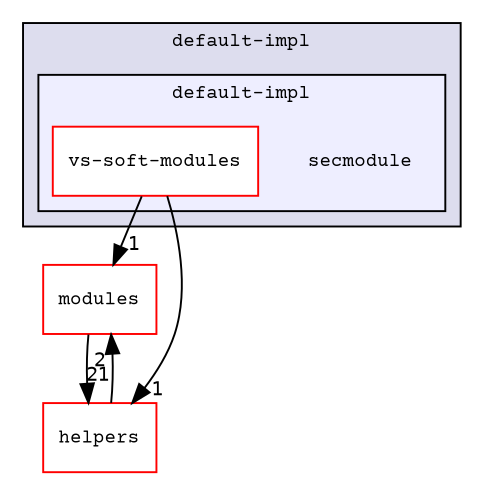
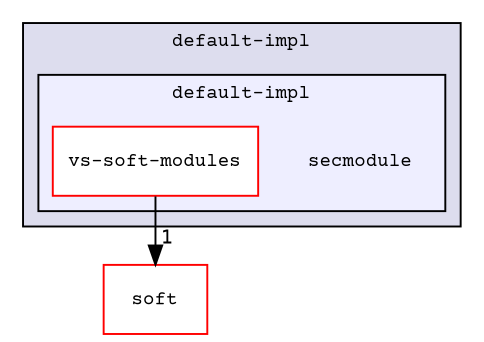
(100, 299) -> none
(100, 438) -> (155, 299)
